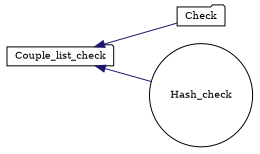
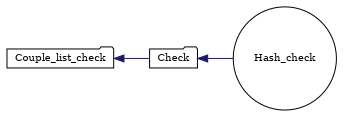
(128, 75) -> (221, 58)
